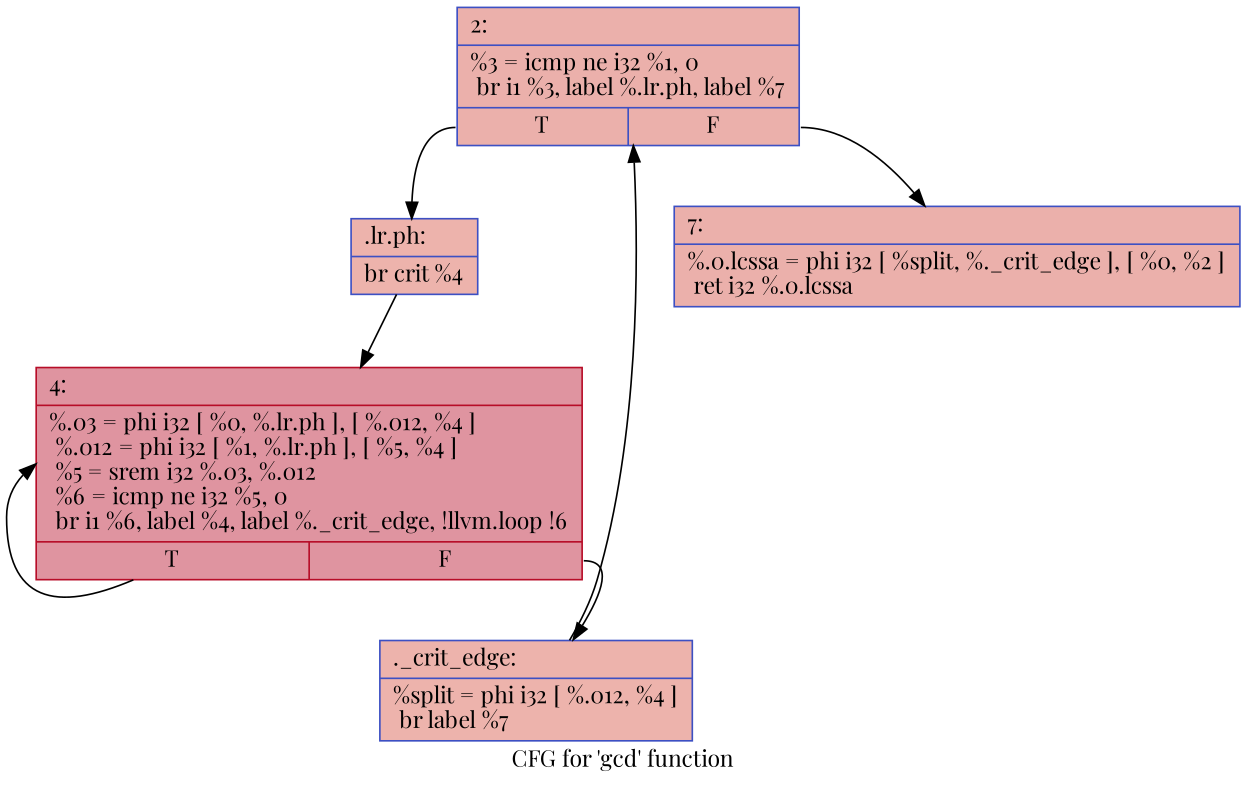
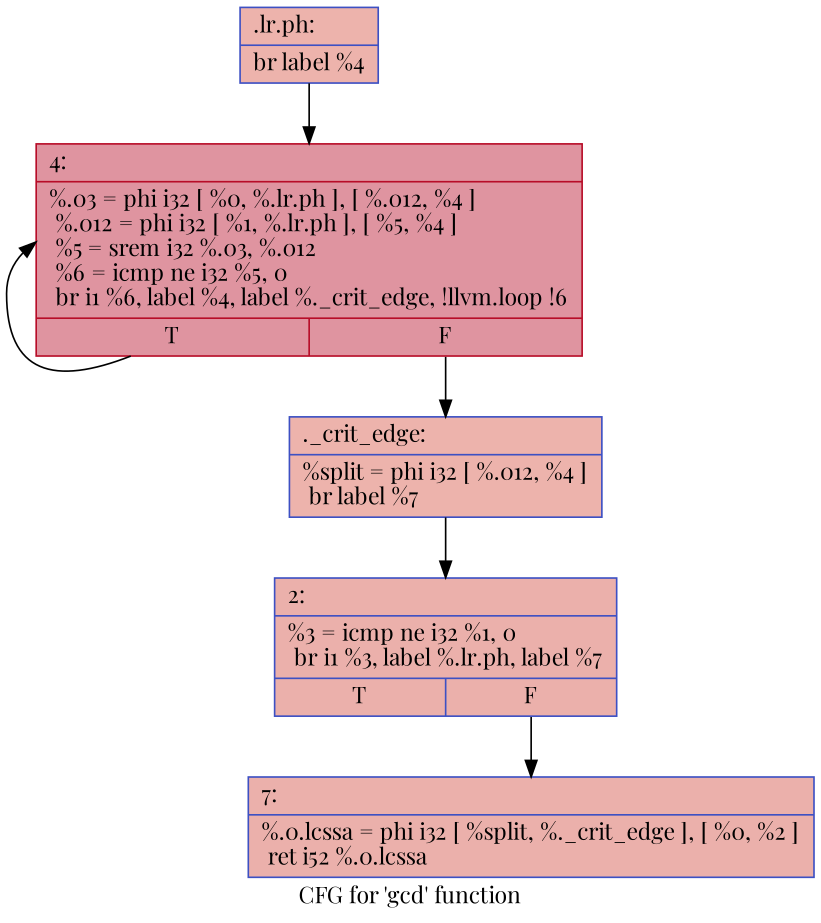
(420, 155) -> none
(414, 275) -> (309, 63)
(770, 287) -> (345, 858)
